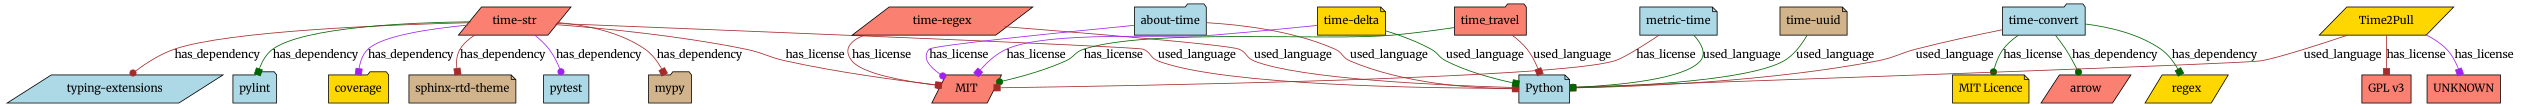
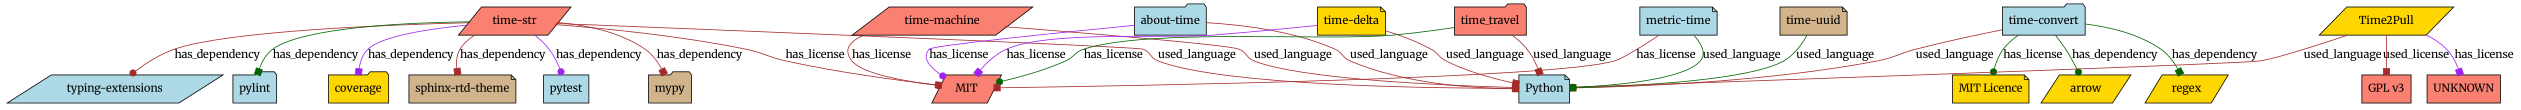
(942, 21) -> (942, 21)
(2416, 55) -> (2416, 55)
(1446, 61) -> (1446, 61)
(2086, 89) -> (2086, 89)
